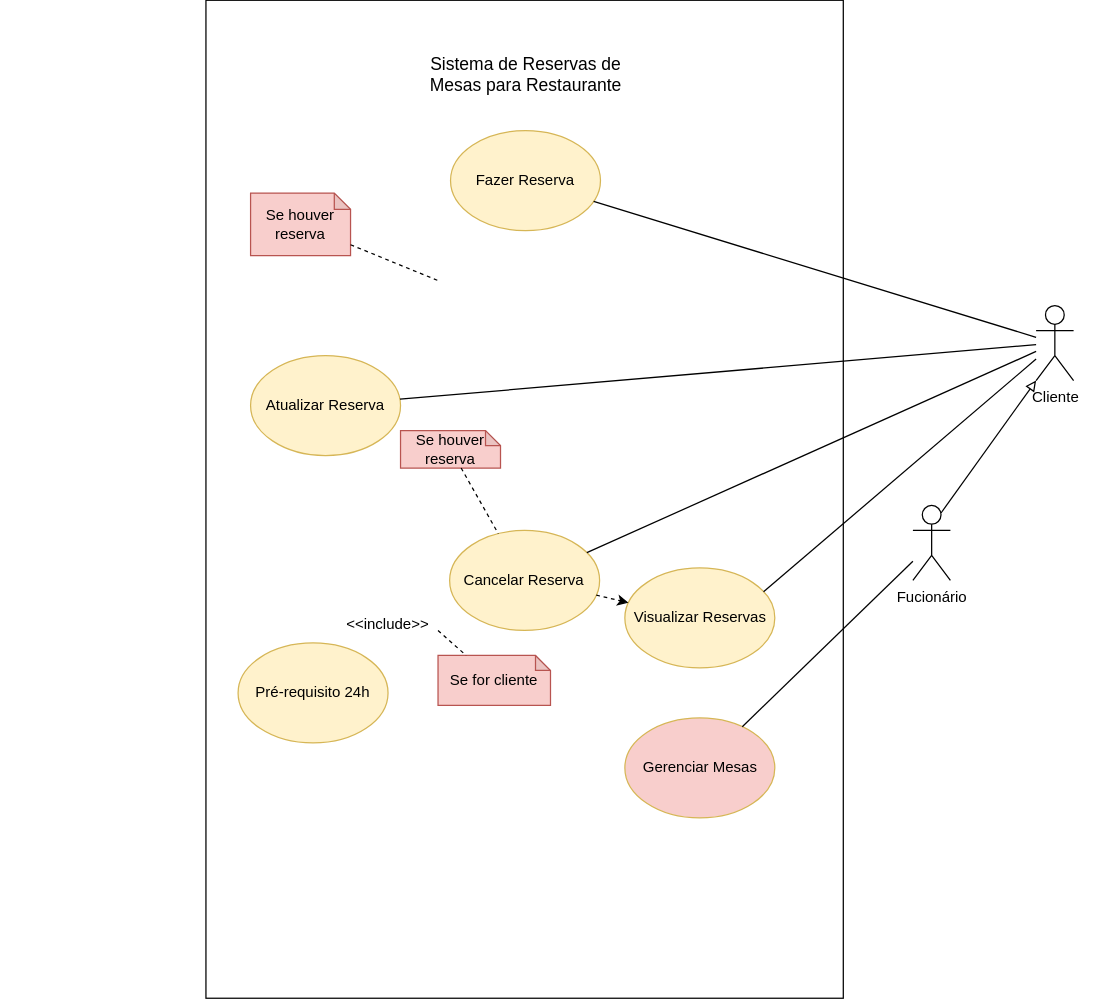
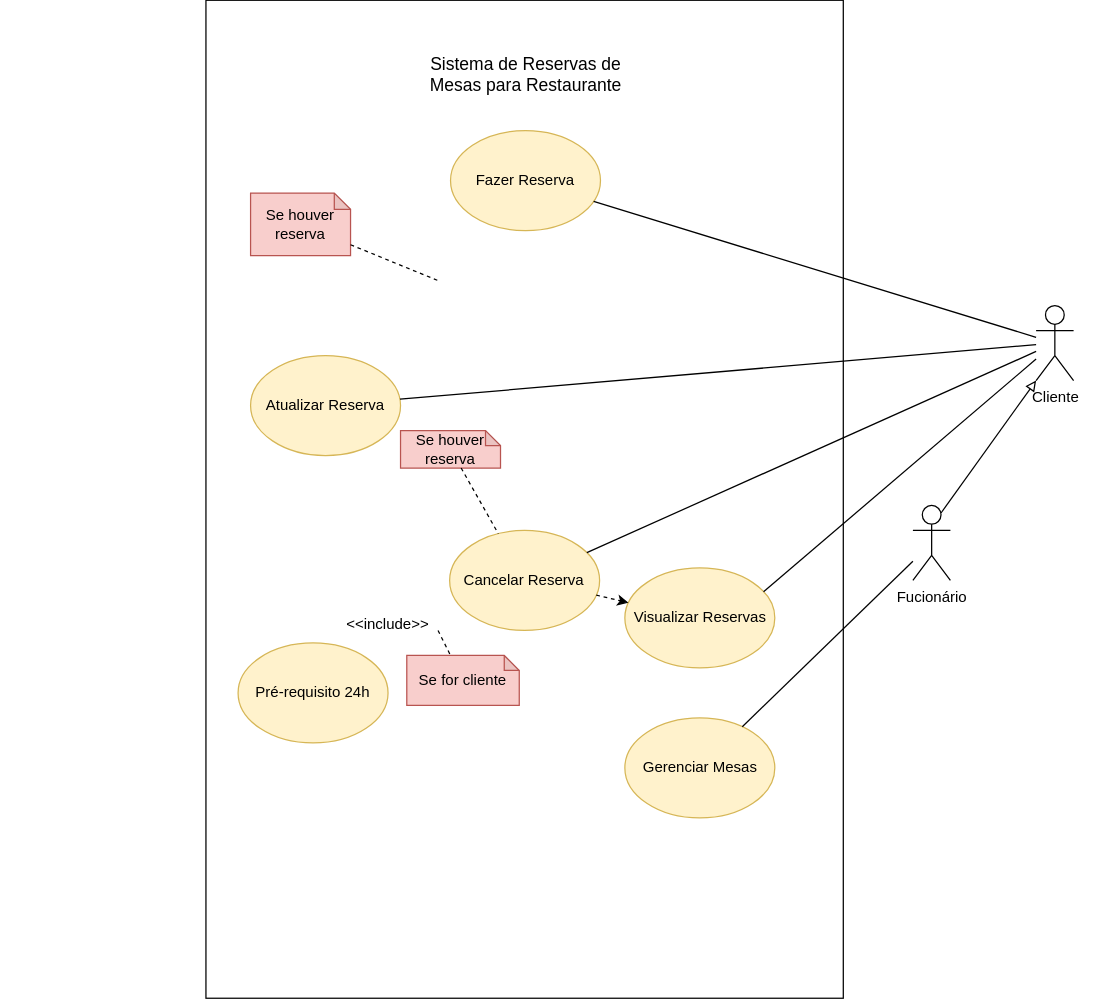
(494, 681) -> (463, 681)
(700, 768) -> (700, 768)
